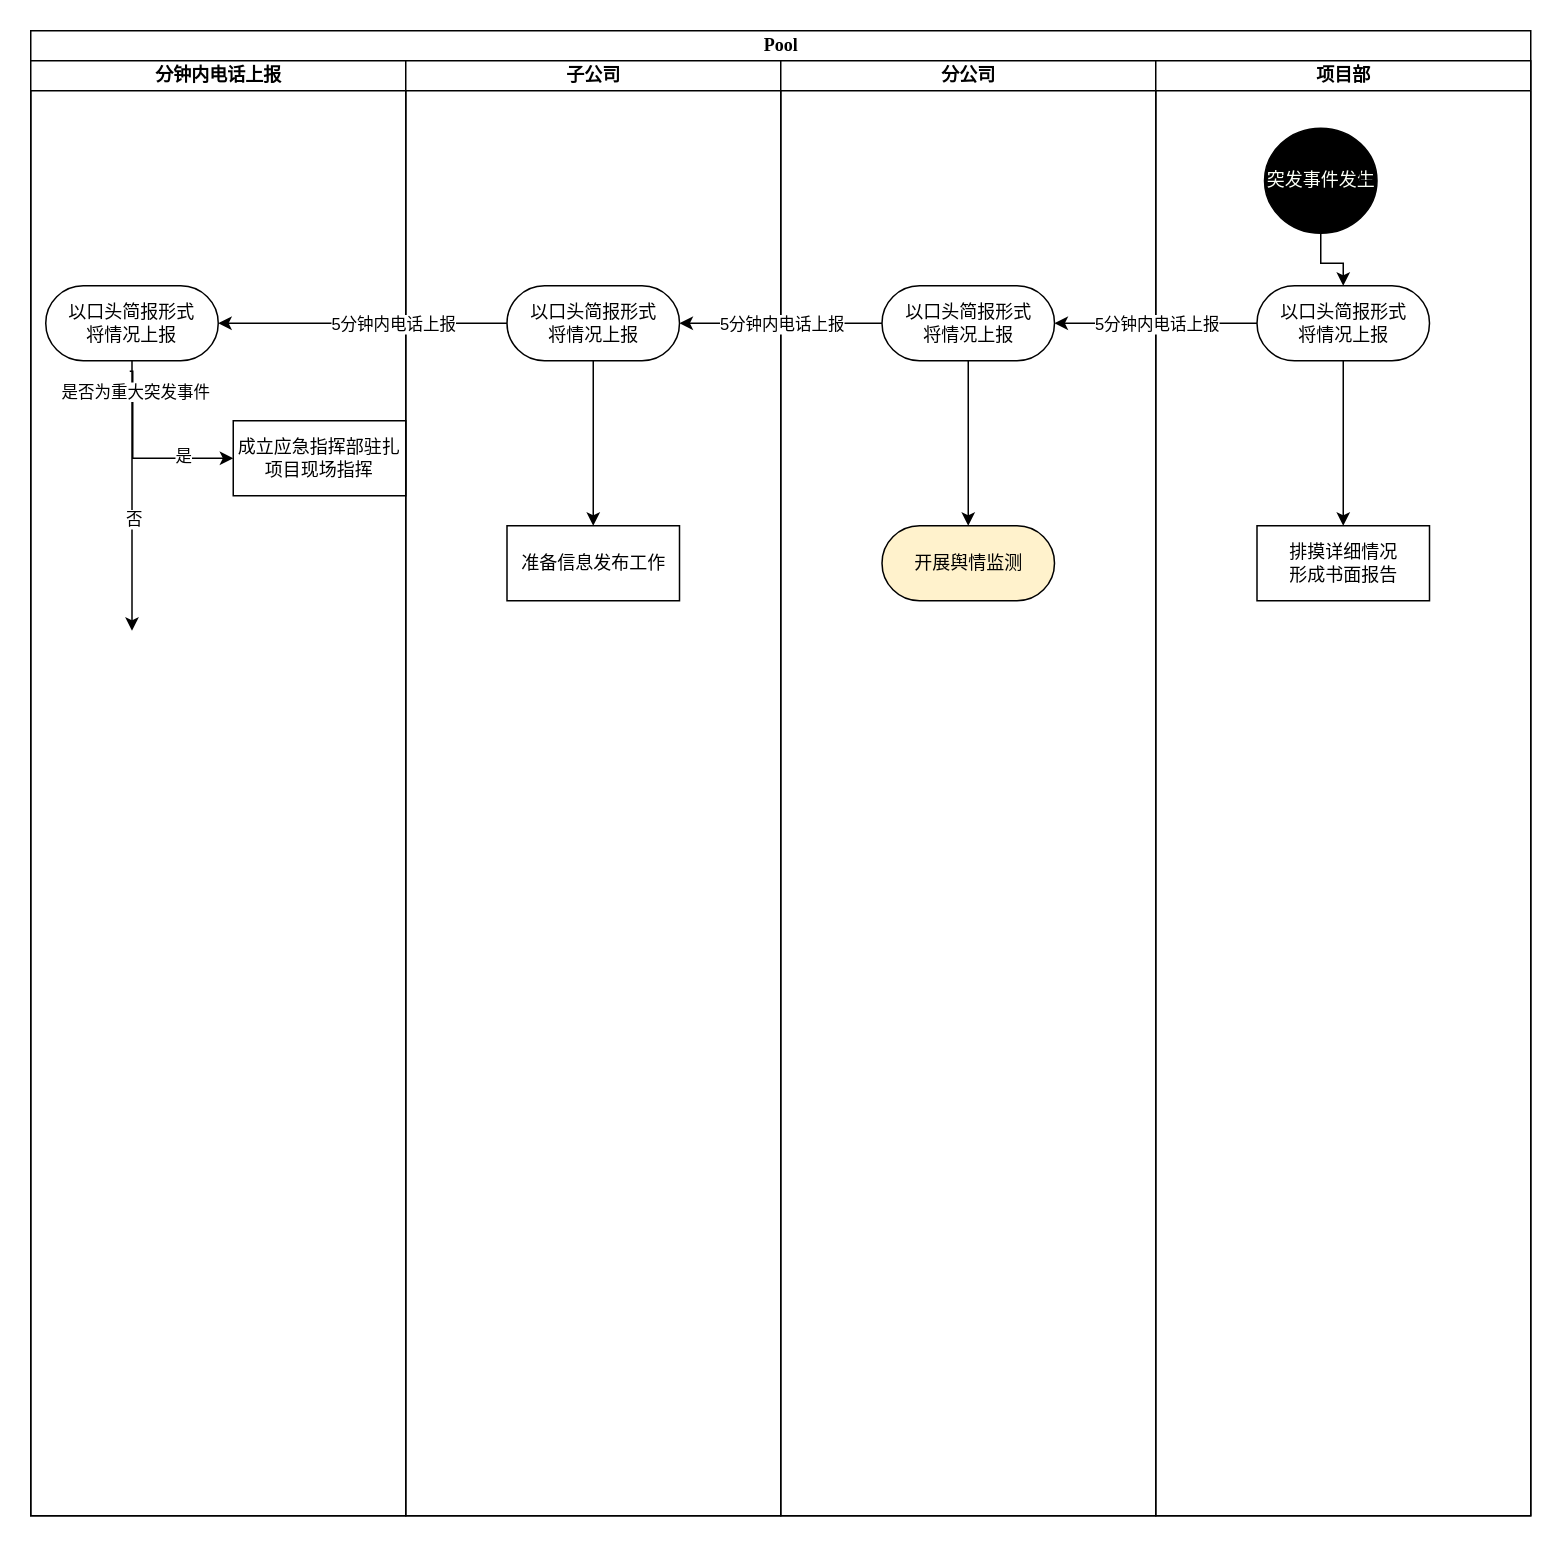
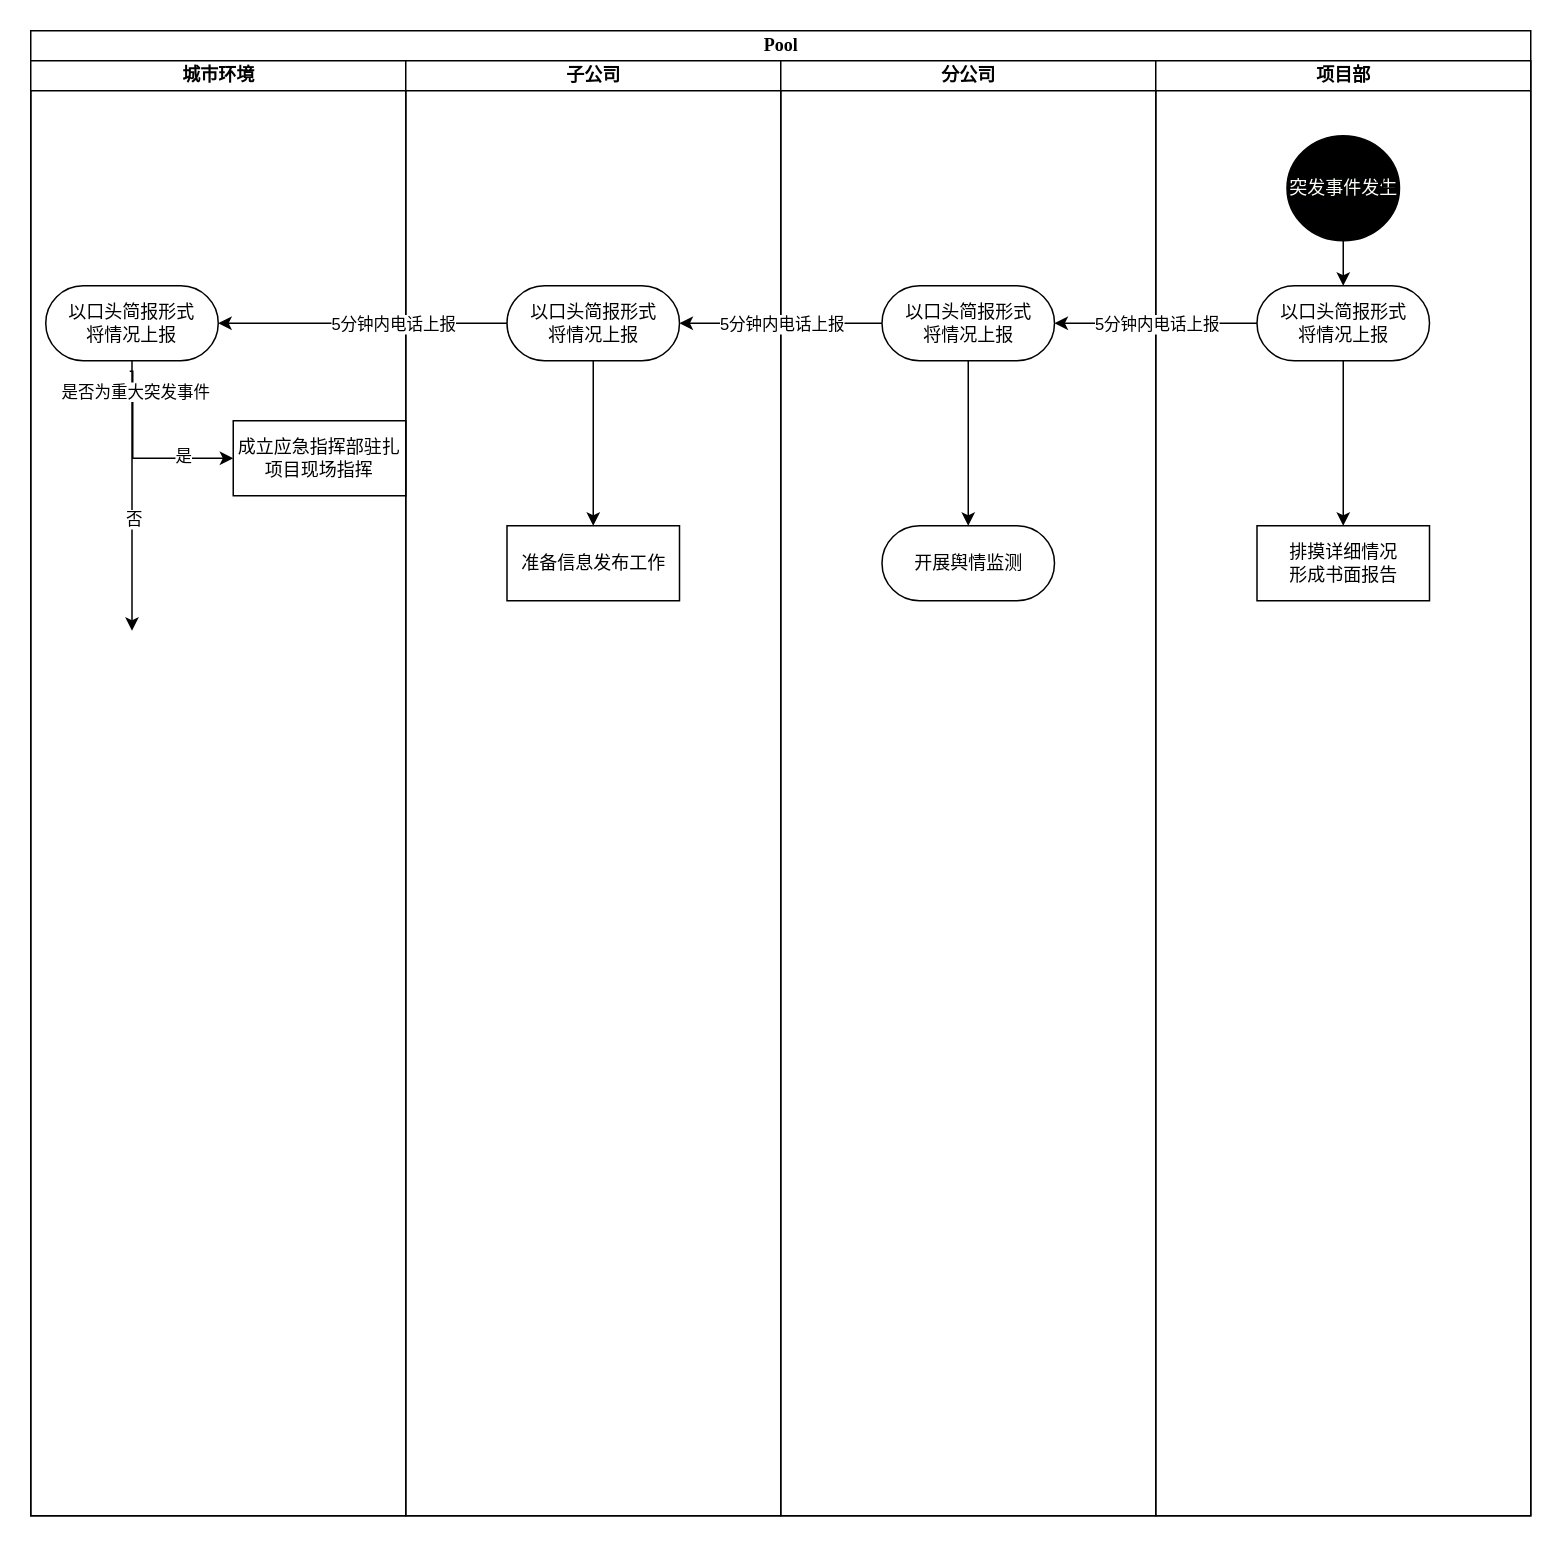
(219, 76) -> (219, 76)
(1321, 181) -> (1343, 188)
(968, 563) -> (968, 563)
